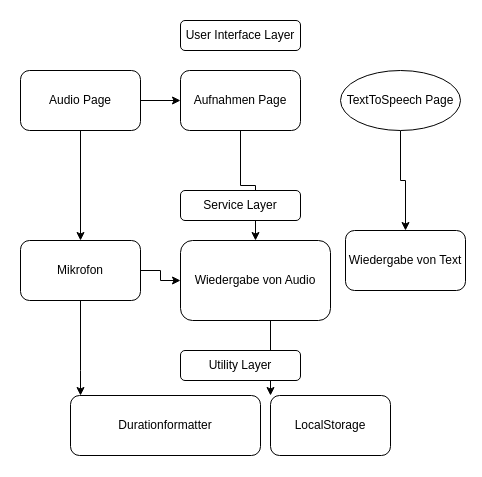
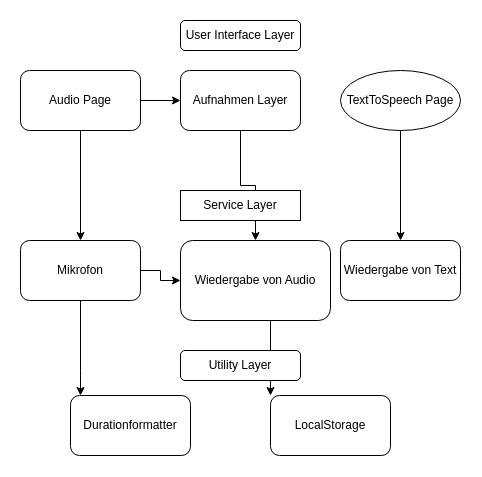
(241, 101) -> (241, 101)
(241, 206) -> (241, 206)
(406, 261) -> (401, 271)
(166, 426) -> (131, 426)
